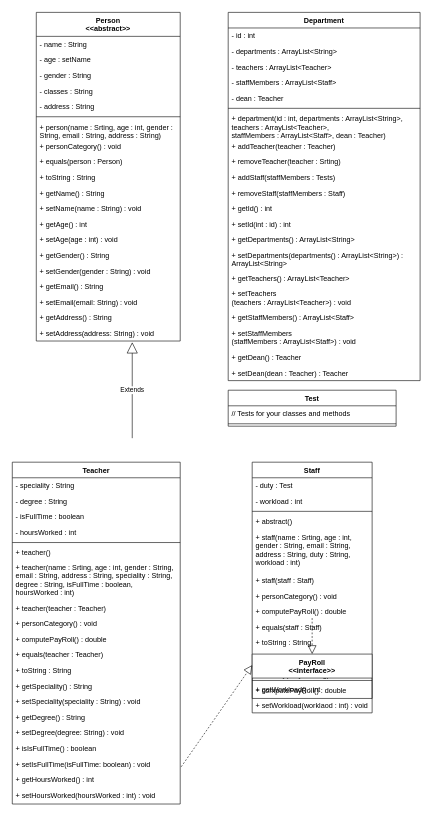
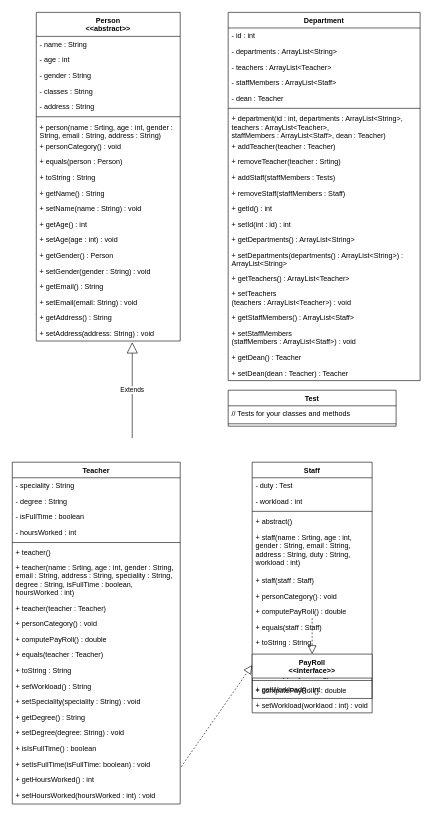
(66, 60) -> (57, 60)
(79, 256) -> (80, 256)
(61, 686) -> (58, 686)
